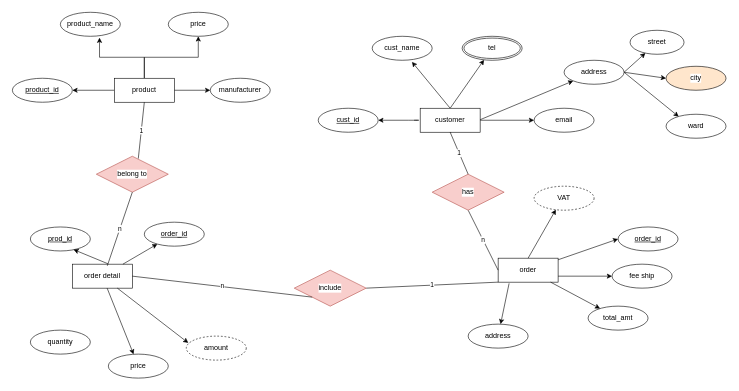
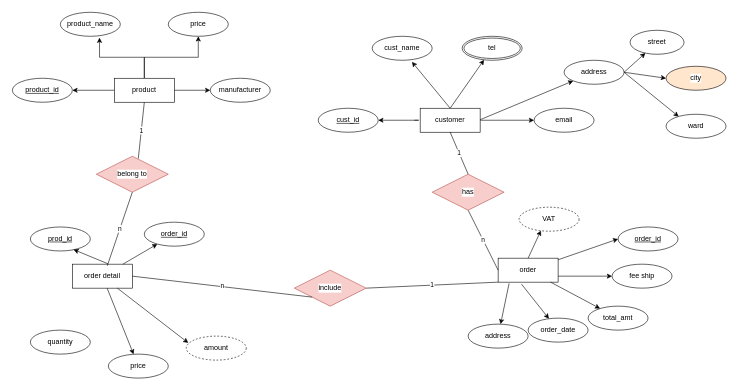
(564, 198) -> (549, 219)
none -> (534, 300)
none -> (558, 330)
